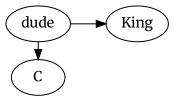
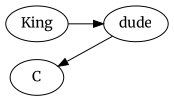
(83, 24) -> (81, 24)
